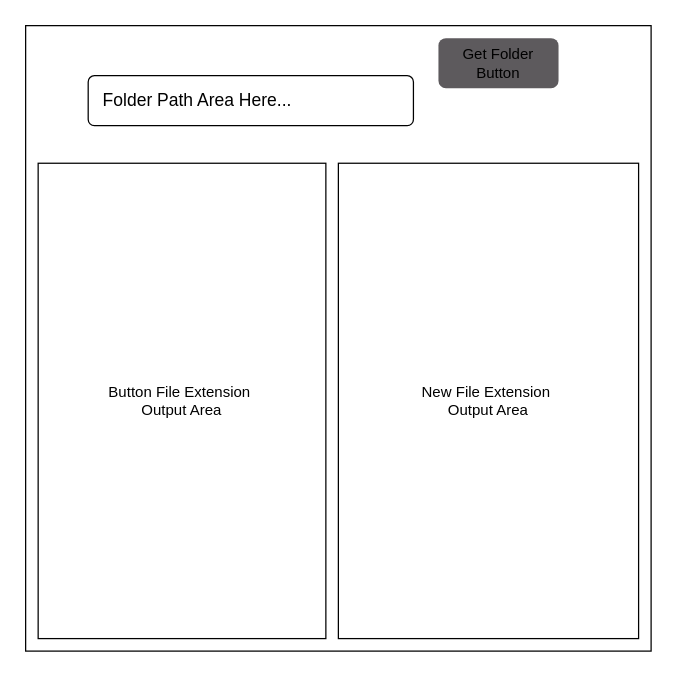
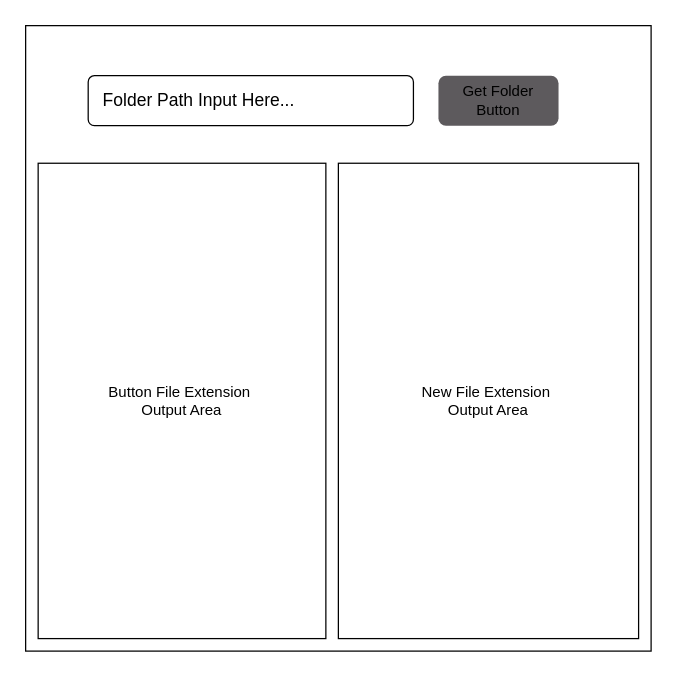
(498, 63) -> (498, 101)
(205, 101) -> (210, 101)
